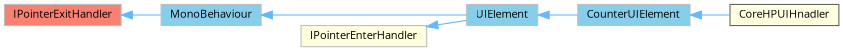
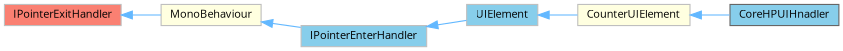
(211, 15) -> (211, 15)
(369, 15) -> (287, 25)
(634, 15) -> (634, 15)
(784, 15) -> (784, 15)
(364, 36) -> (364, 36)
